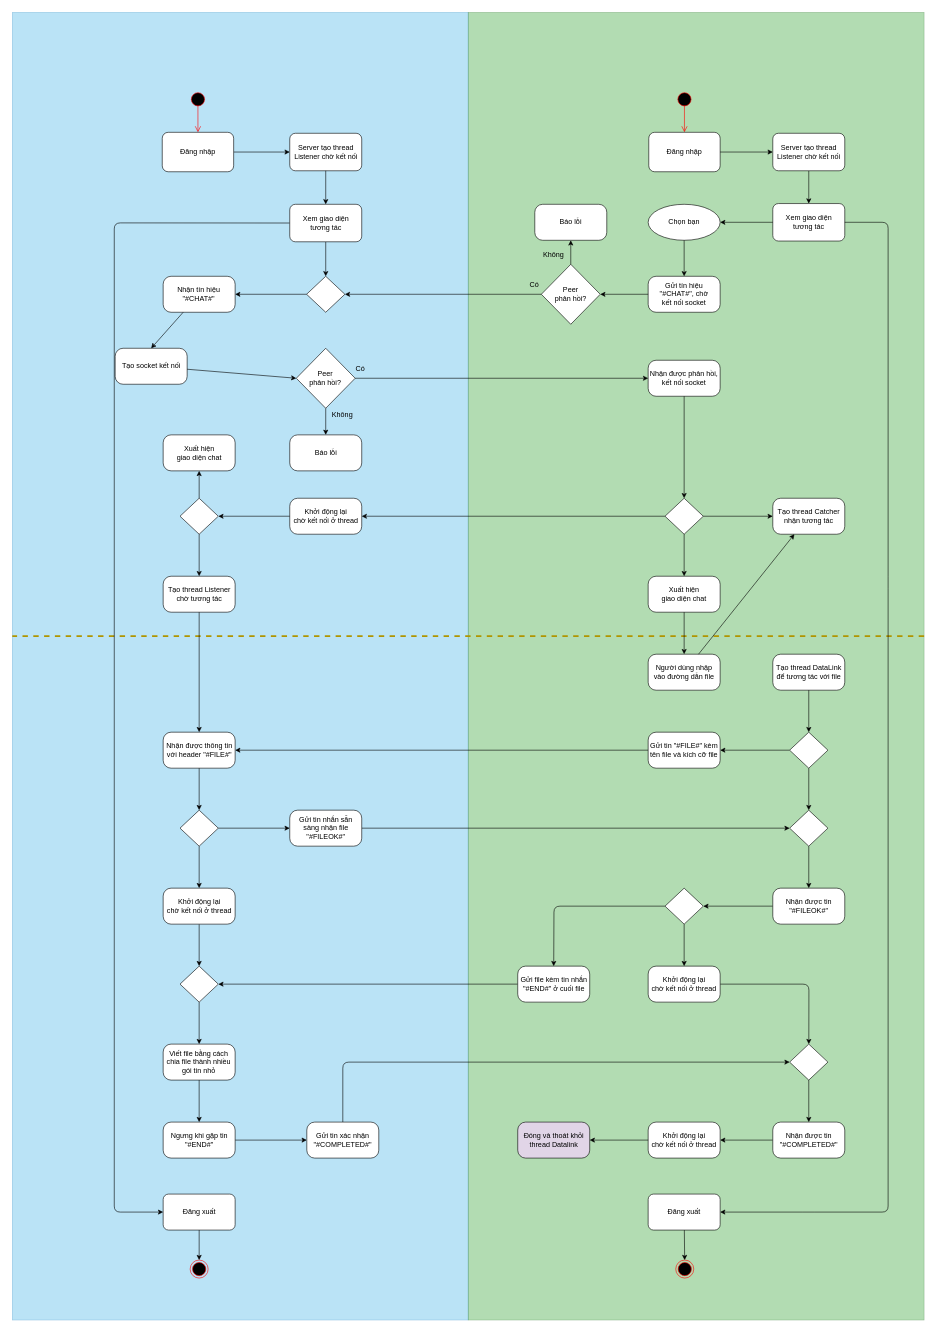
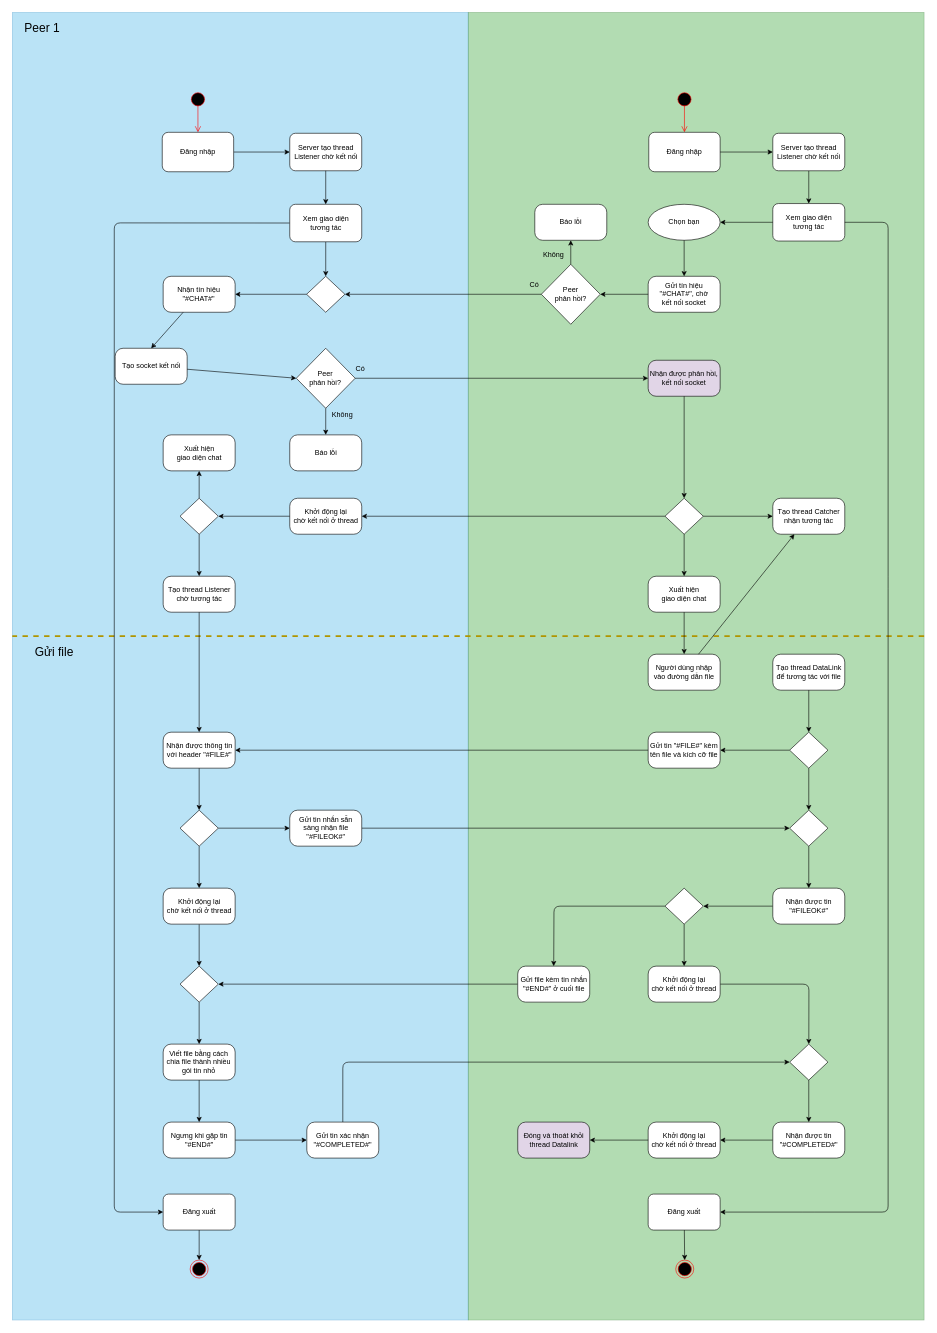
none -> (42, 27)
(684, 378) -> (684, 378)
none -> (54, 651)
